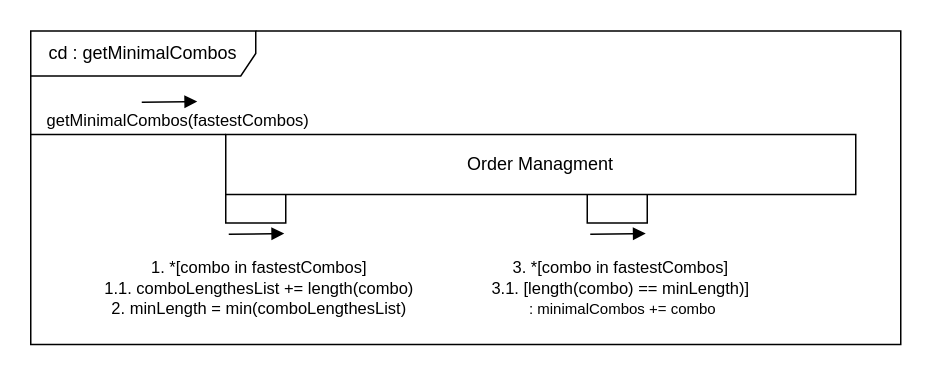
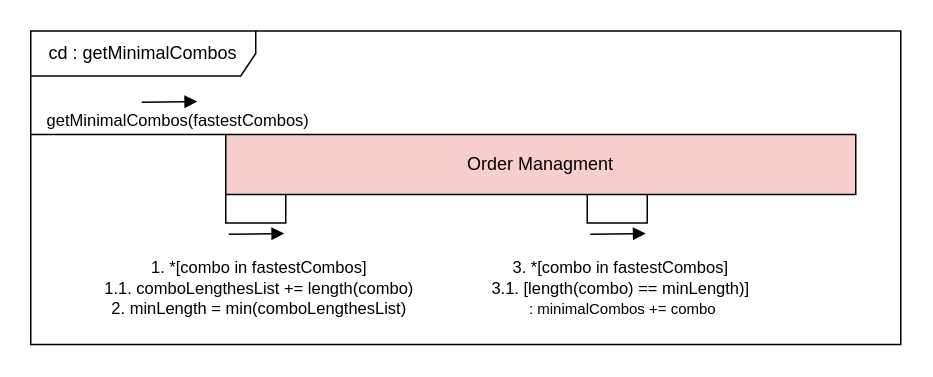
(541, 164) -> (541, 164)
